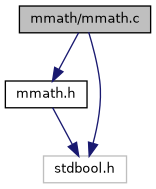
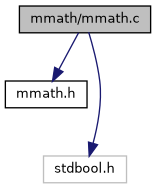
(62, 126) -> none
